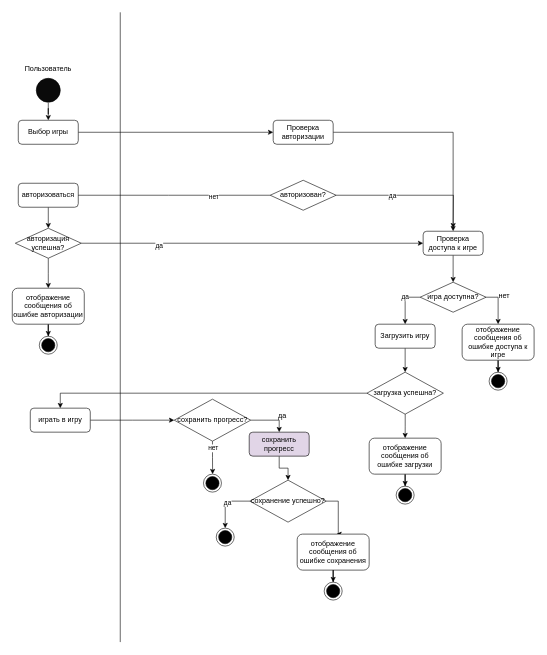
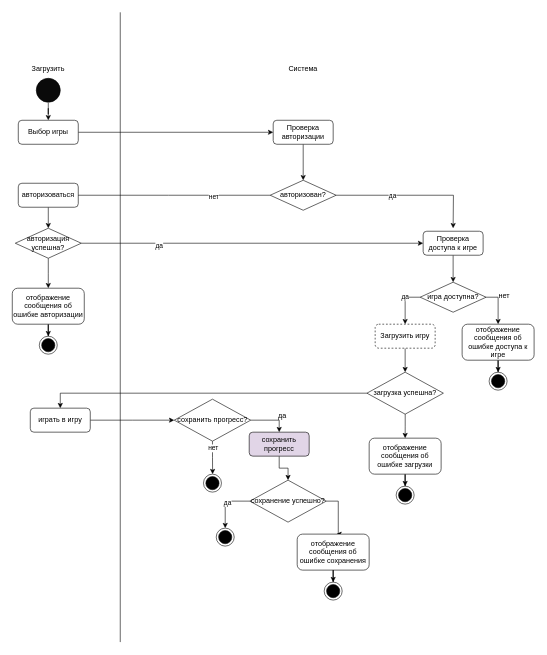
(48, 69) -> (48, 69)
none -> (303, 69)
(452, 132) -> (303, 174)
(405, 336) -> (405, 336)
